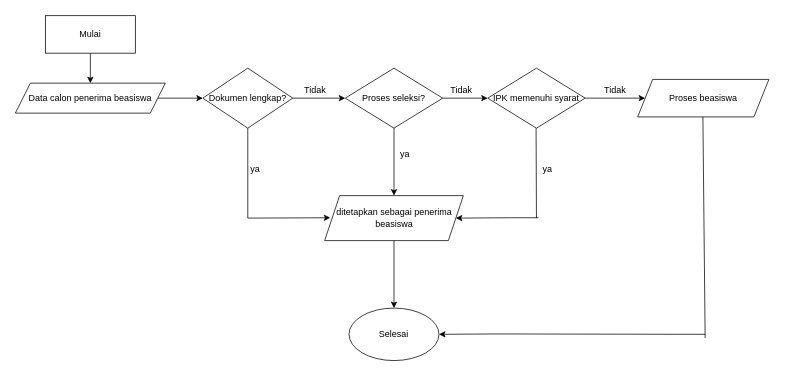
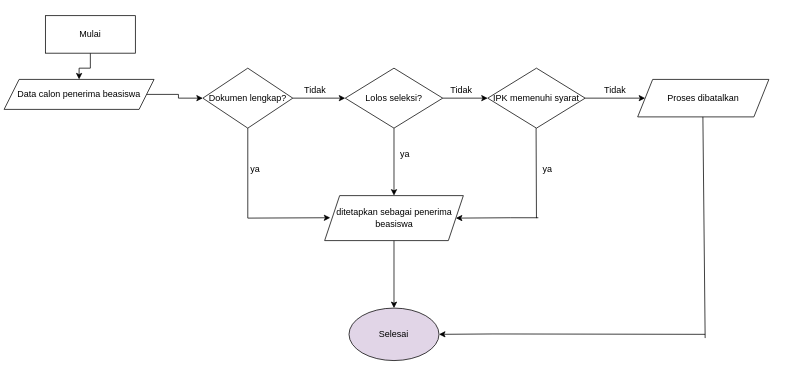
(90, 98) -> (79, 94)
(394, 98) -> (394, 98)
(704, 98) -> (704, 98)
(394, 334) -> (394, 334)
